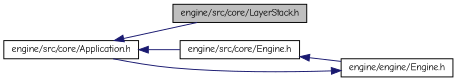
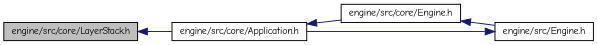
(160, 30) -> (160, 32)
(397, 68) -> (544, 32)
